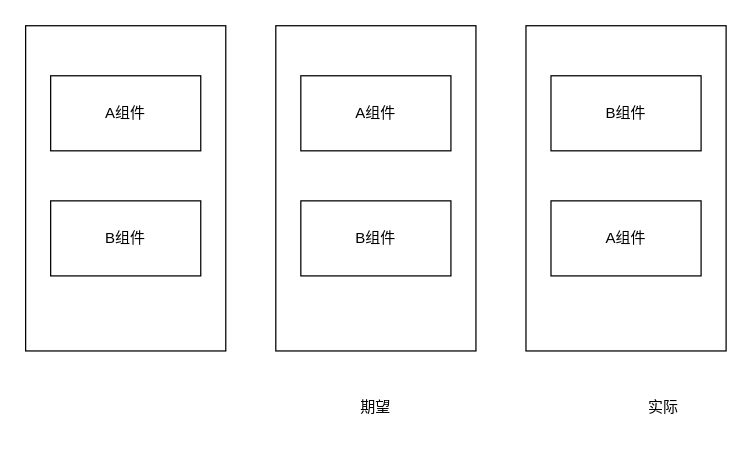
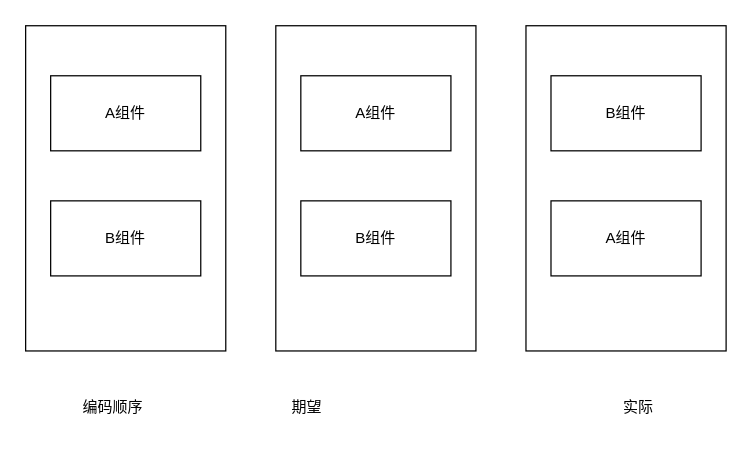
none -> (113, 407)
(376, 407) -> (307, 407)
(663, 407) -> (638, 407)
